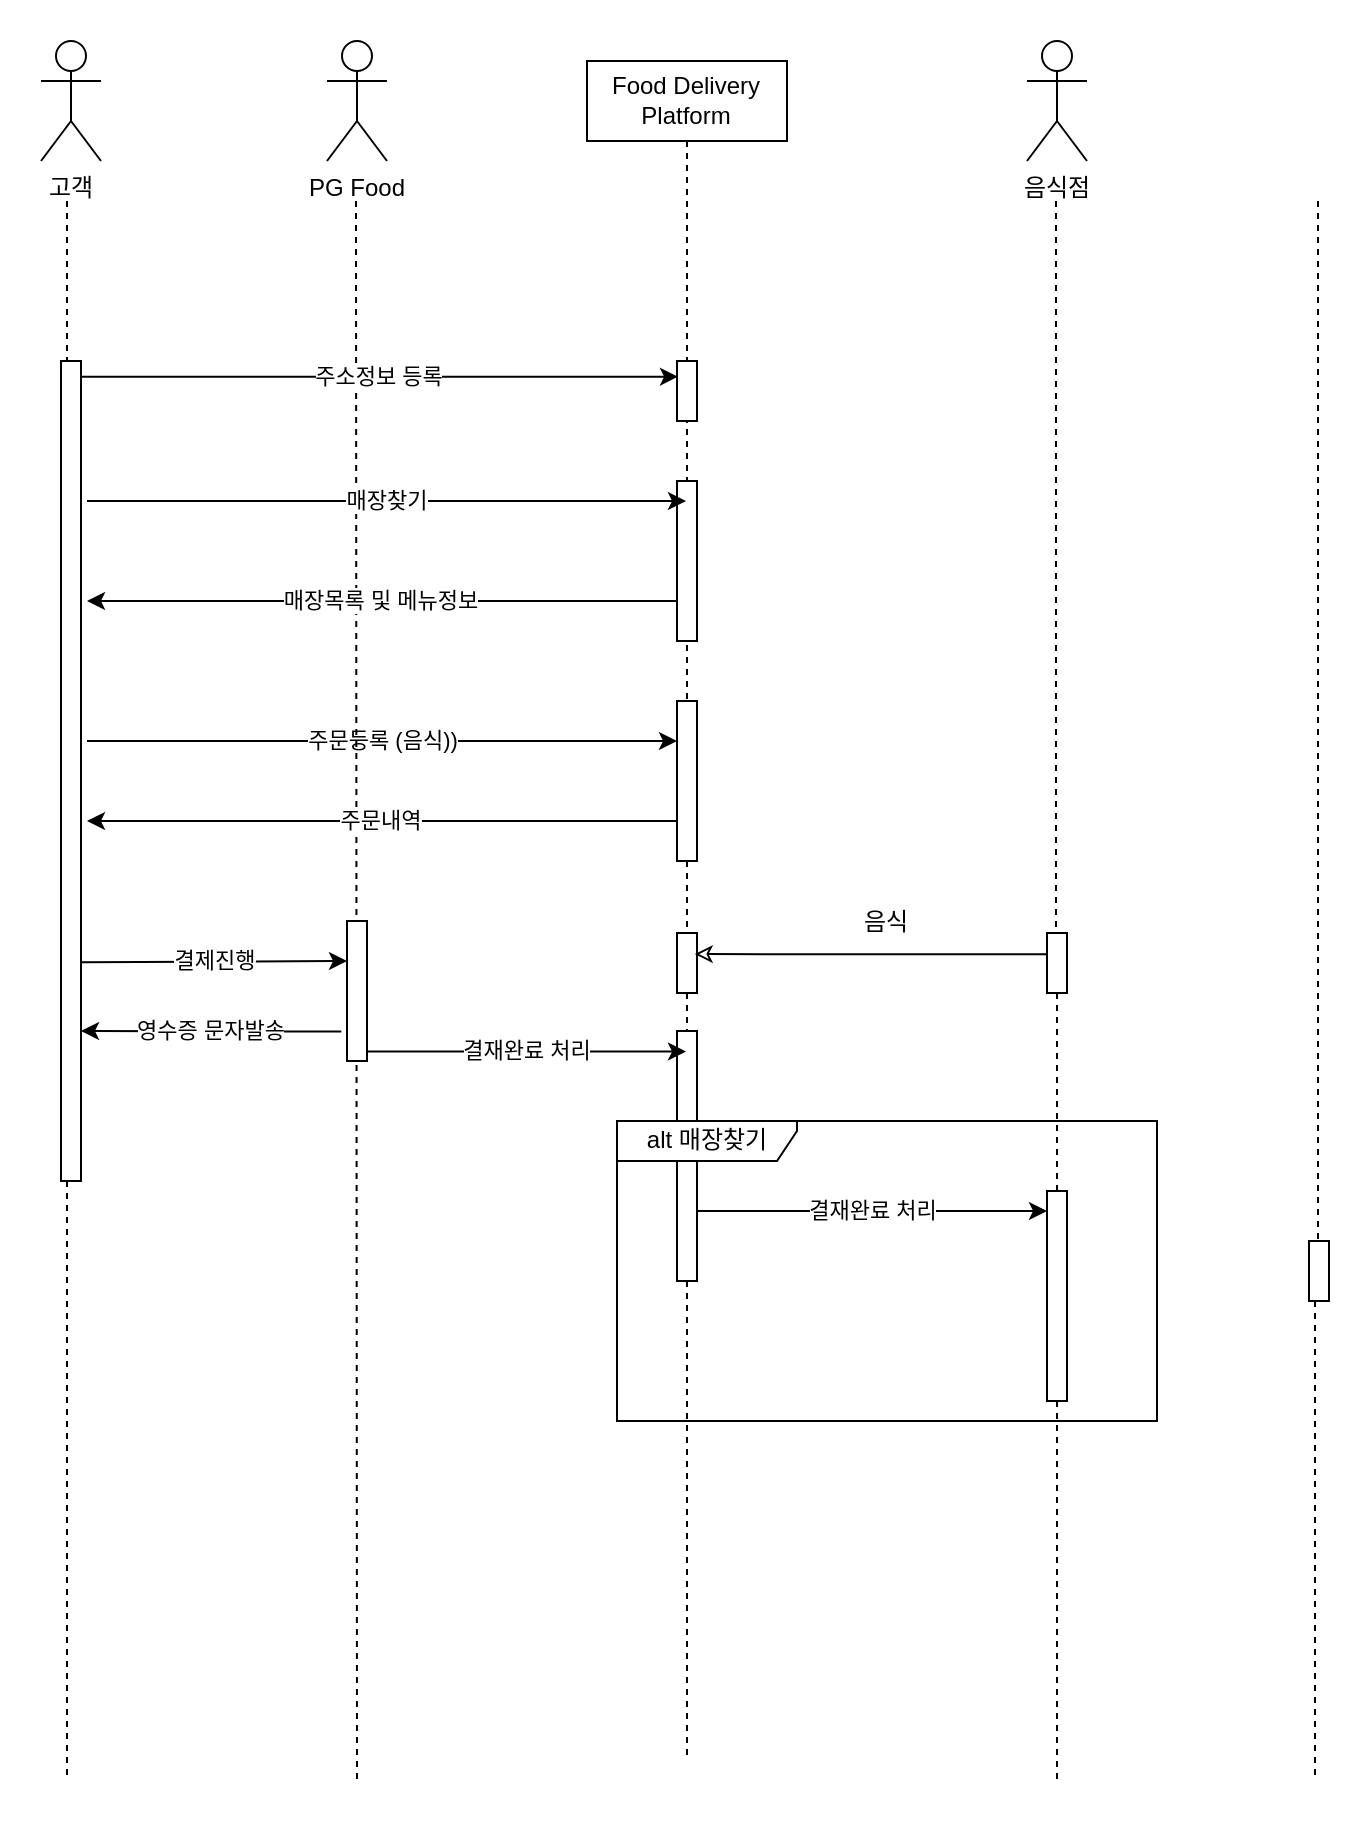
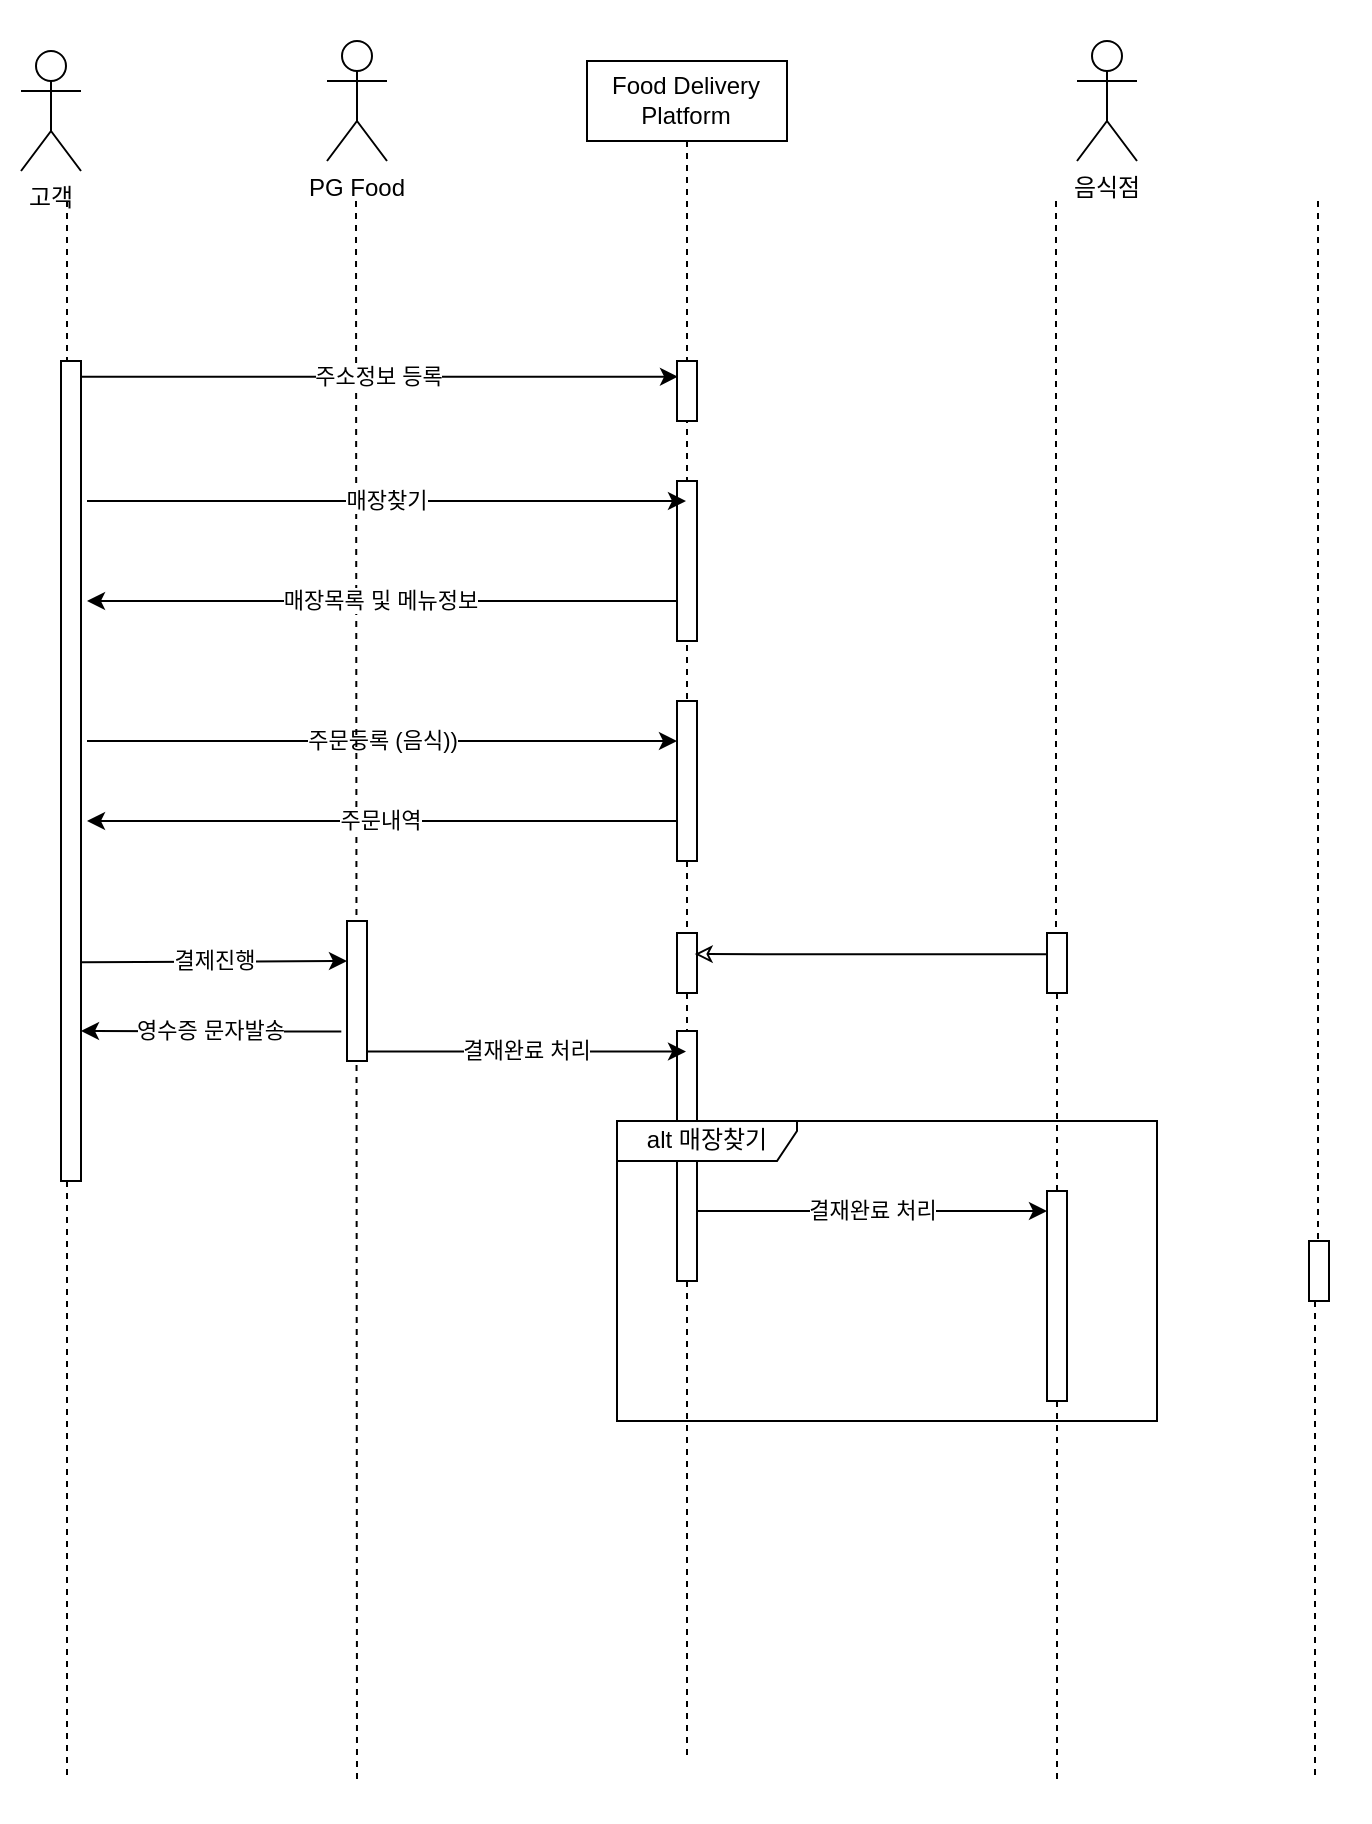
(71, 101) -> (51, 111)
(1057, 101) -> (1107, 101)
(887, 923) -> none
